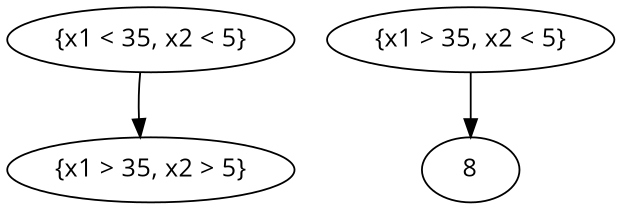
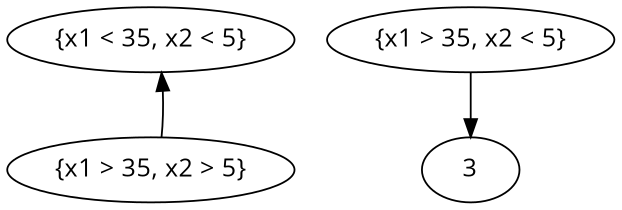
(139, 96) -> (163, 114)
(471, 170) -> (471, 170)
